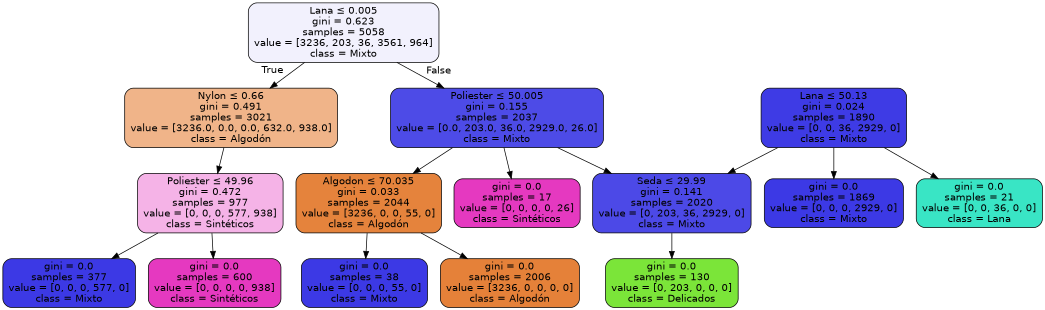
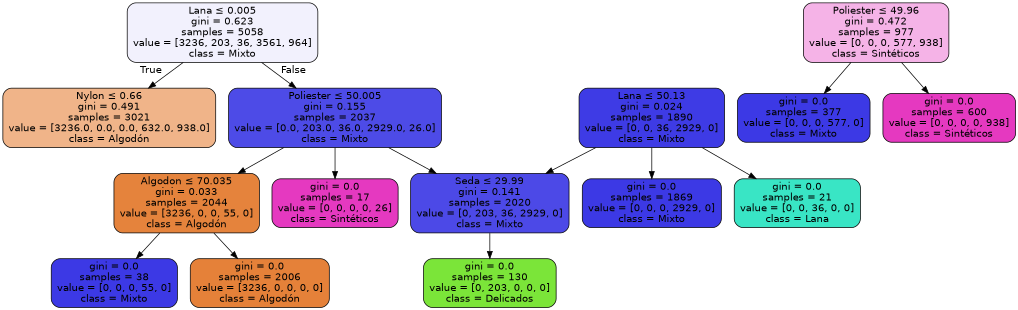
(222, 157) -> none
